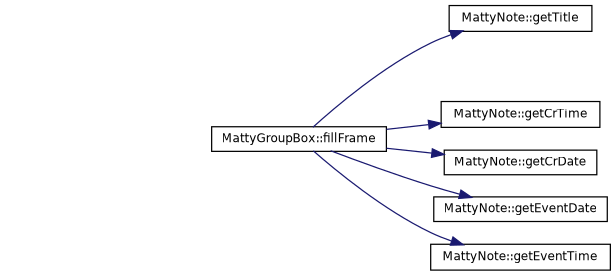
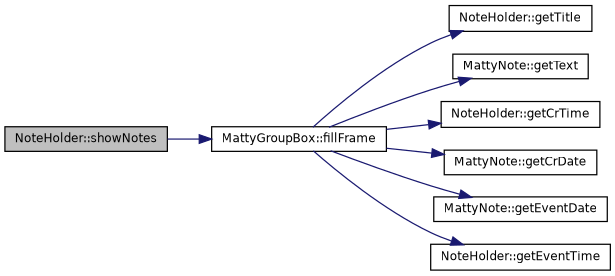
(521, 18) -> (521, 18)
none -> (521, 66)
(521, 114) -> (521, 114)
none -> (86, 139)
(521, 257) -> (521, 257)
